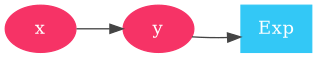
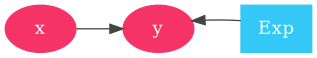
(210, 38) -> (223, 20)
